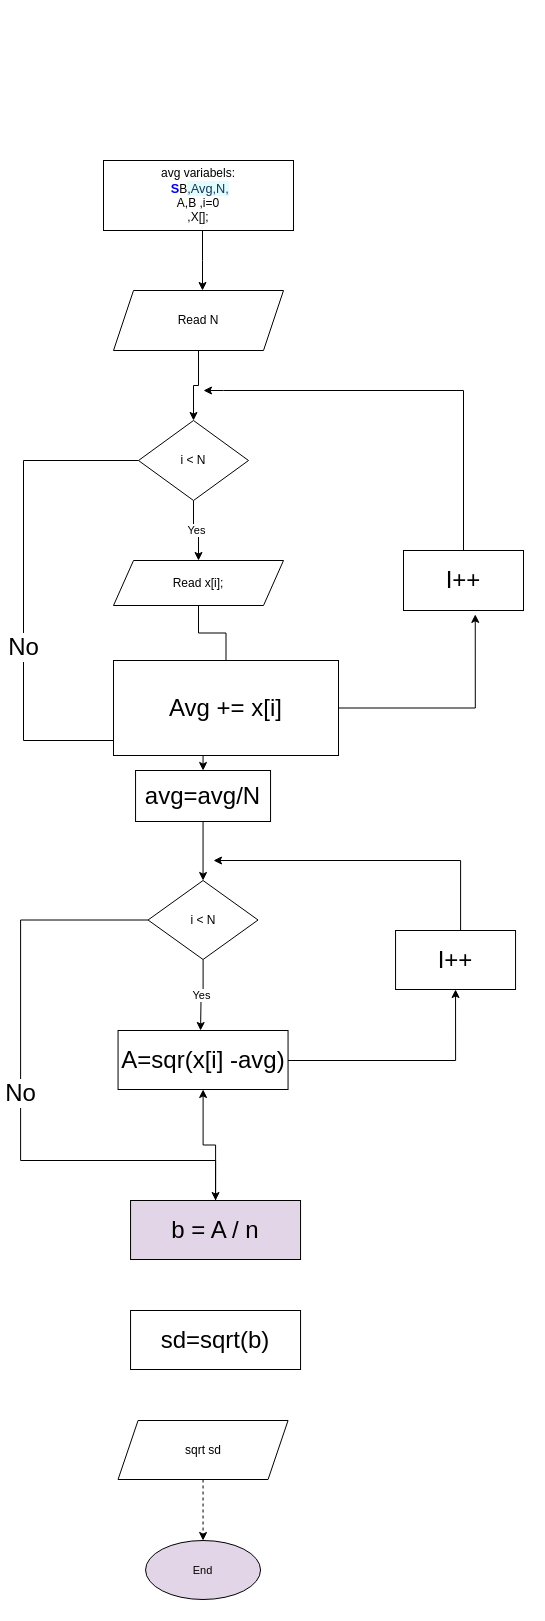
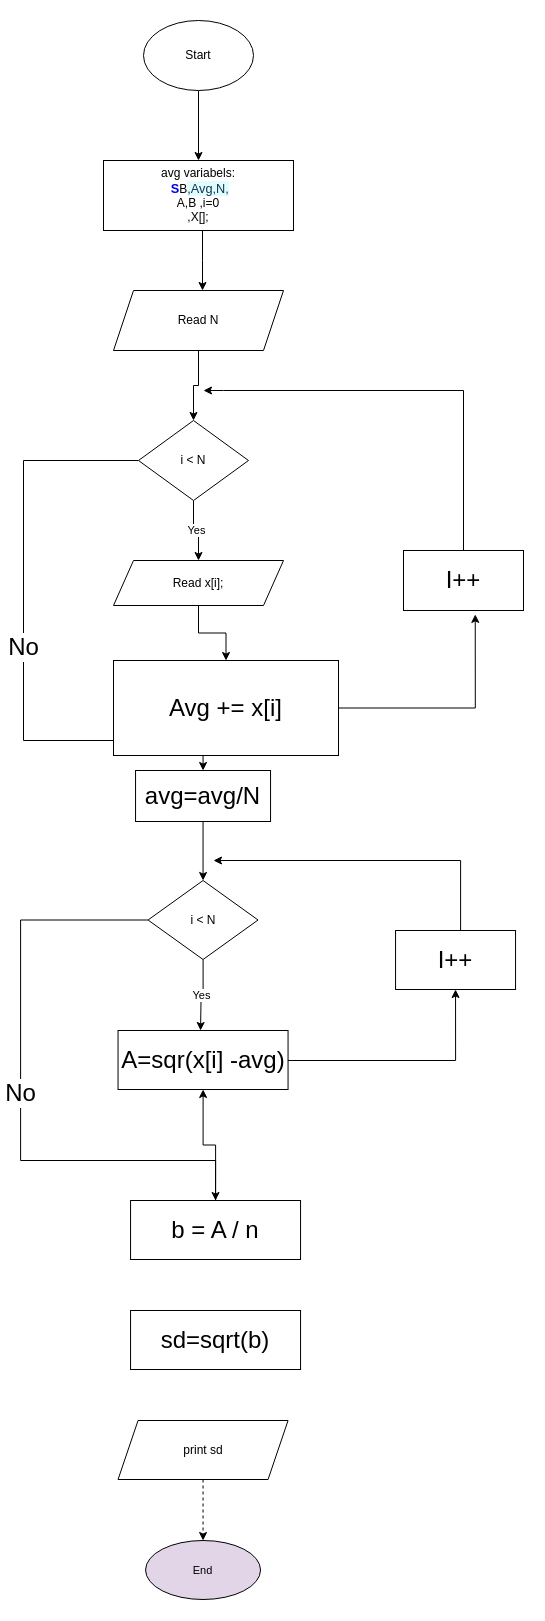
none -> (199, 56)
none -> (199, 122)
(226, 654) -> (226, 652)
(216, 1230) -> (216, 1230)
(204, 1451) -> (204, 1451)
